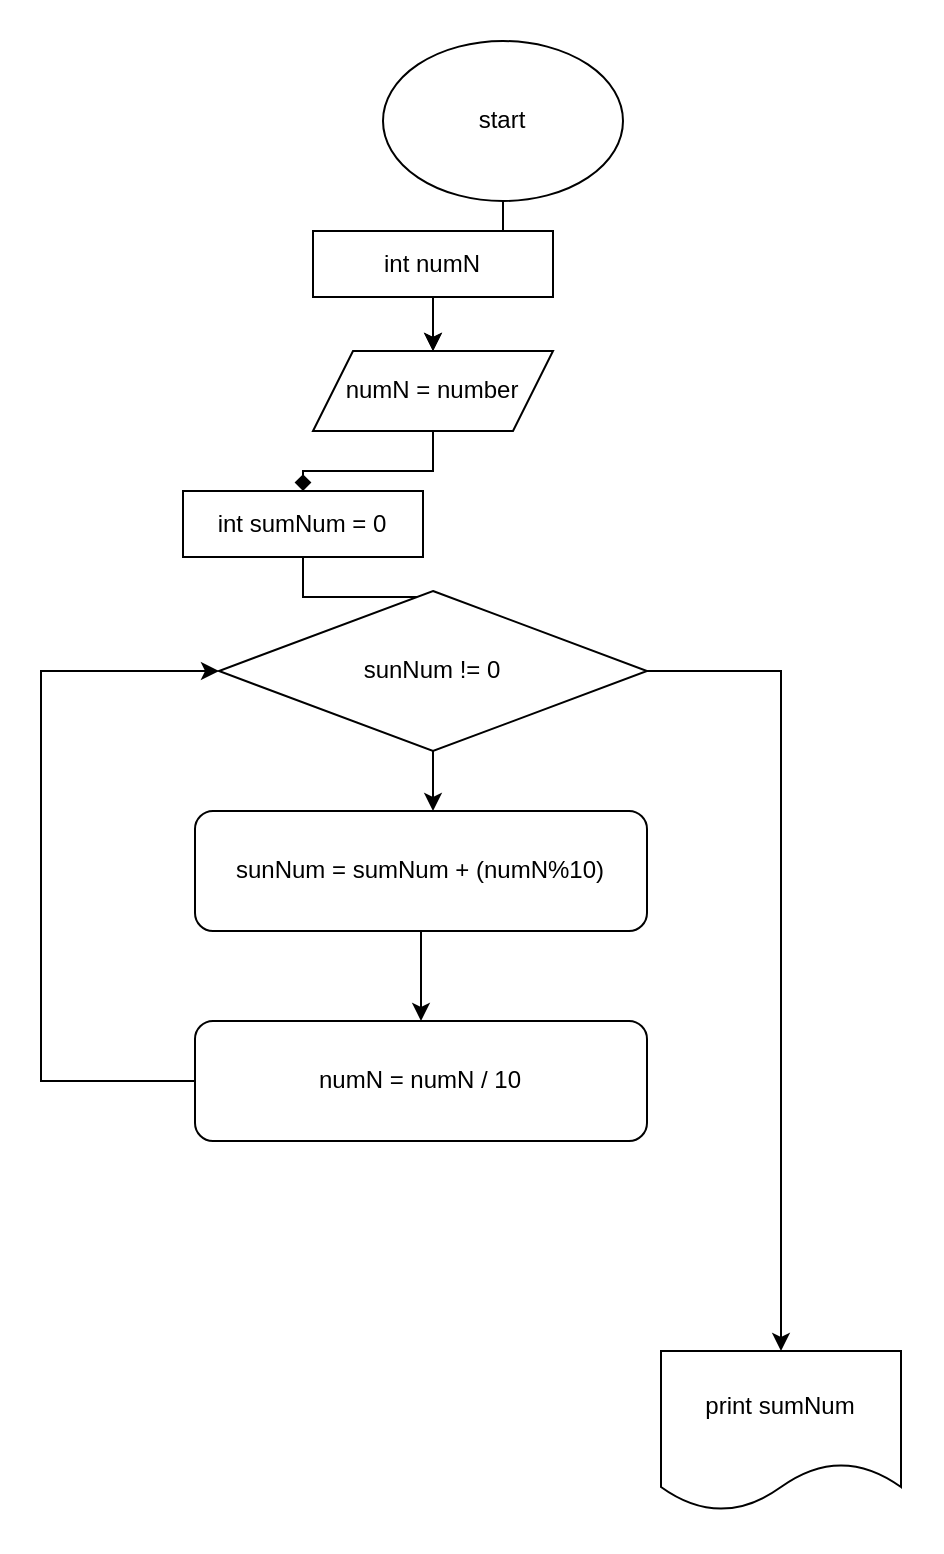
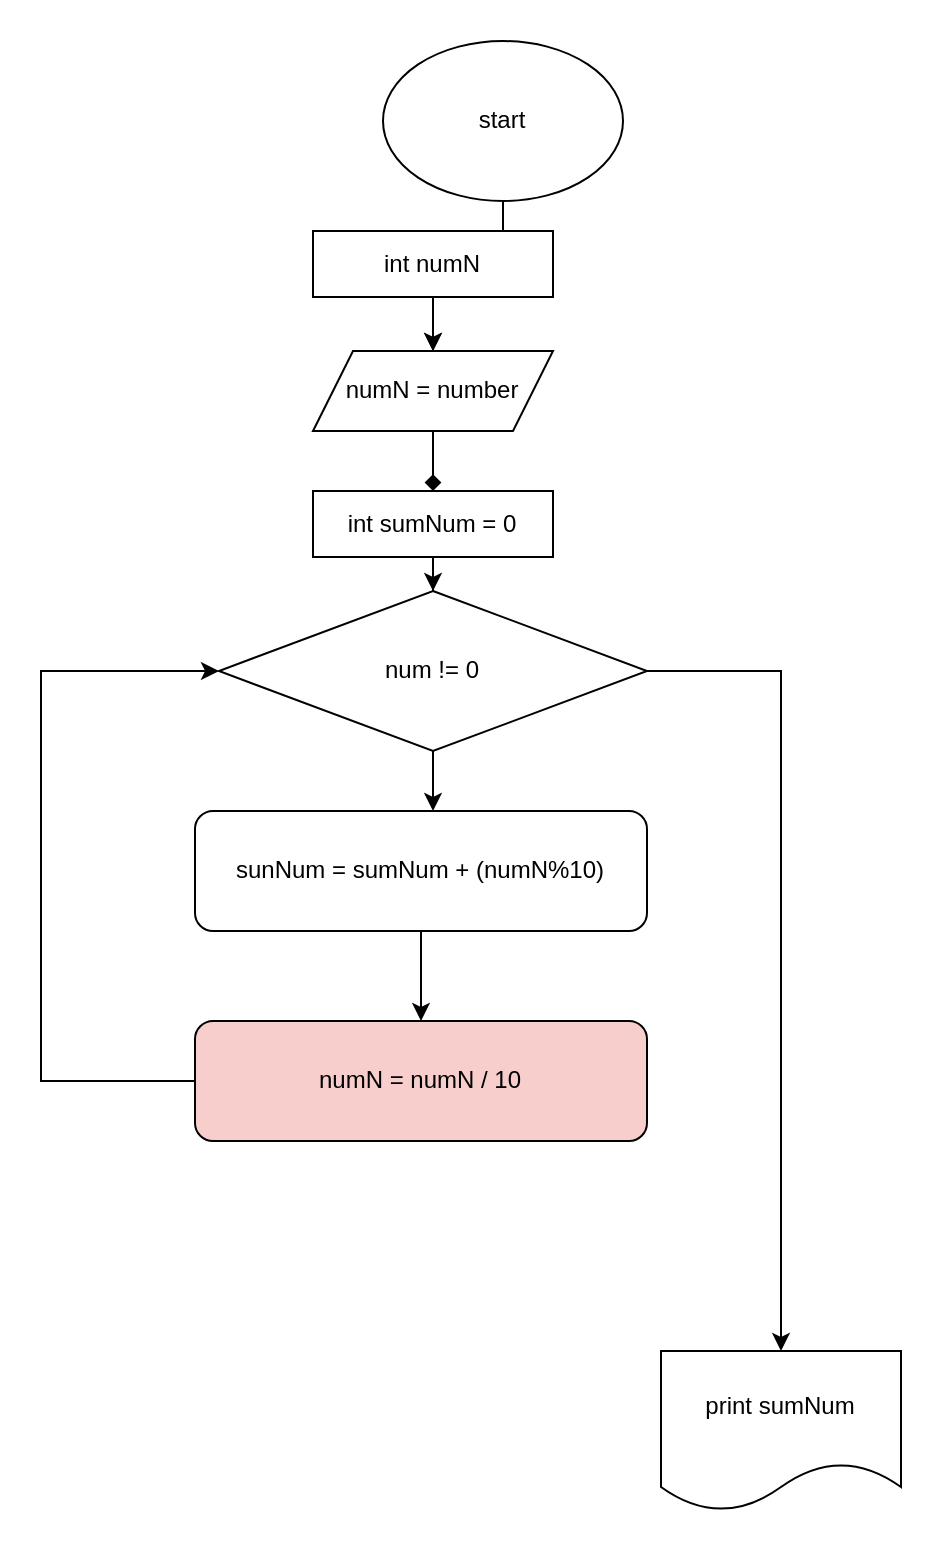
(303, 524) -> (433, 524)
(433, 671) -> (433, 671)
(421, 1081) -> (421, 1081)
